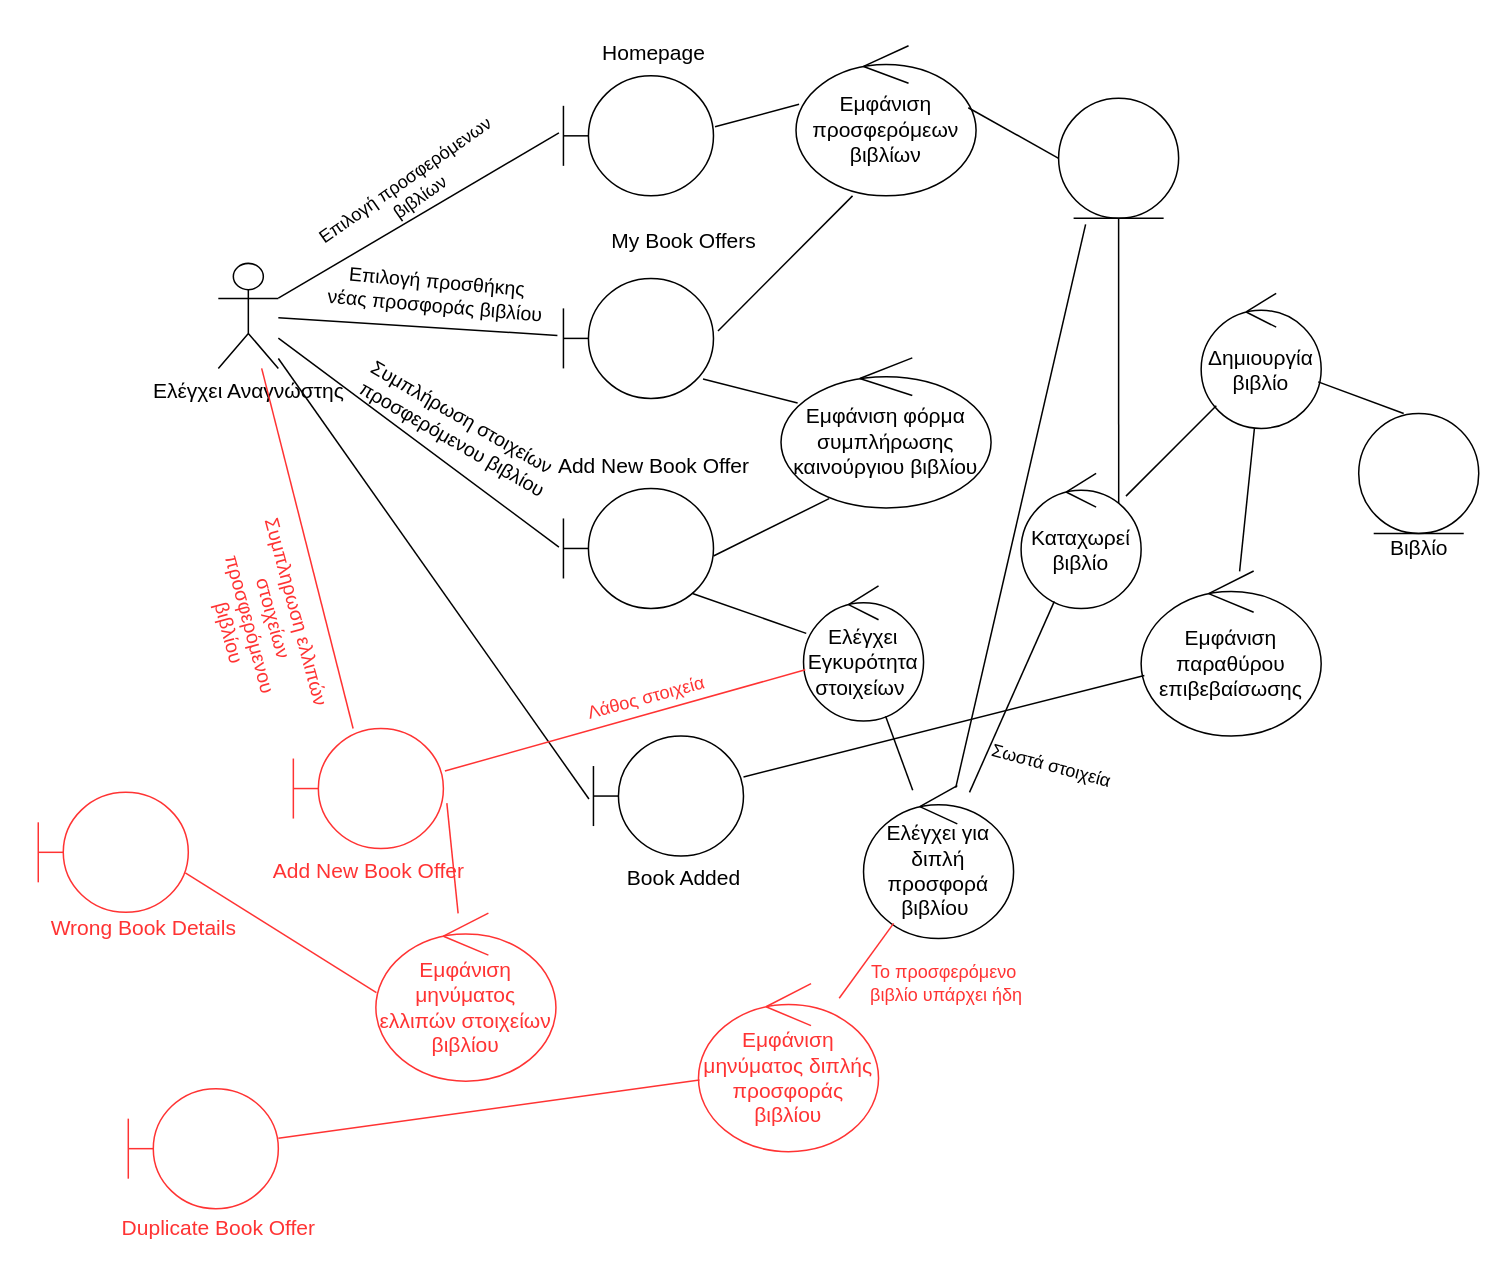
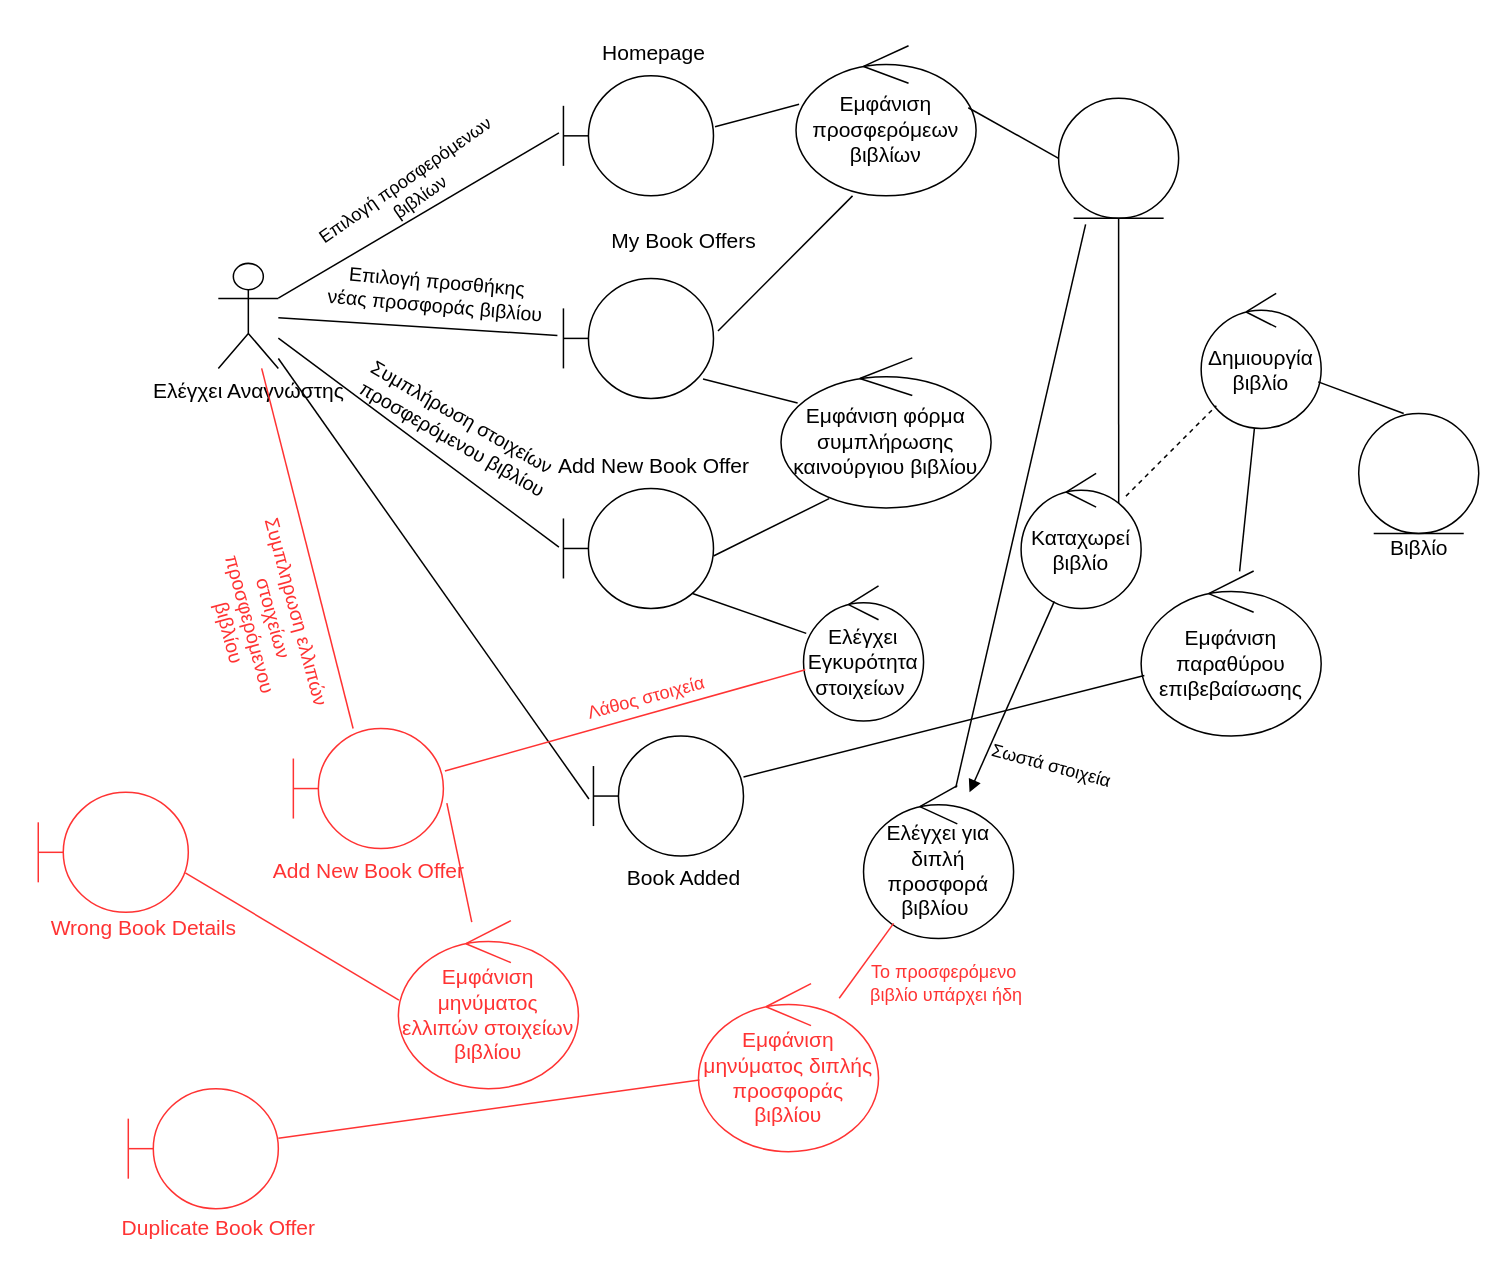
(1171, 450) -> (1171, 450)
(899, 753) -> none
(972, 785) -> (975, 779)
(466, 997) -> (488, 1004)
